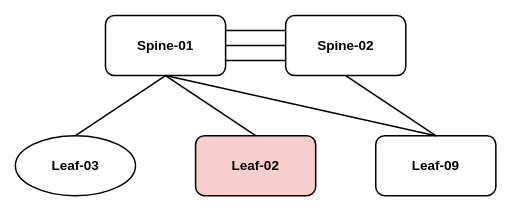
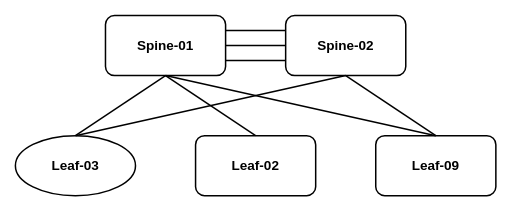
none -> (213, 105)
(255, 165) -> (255, 165)
